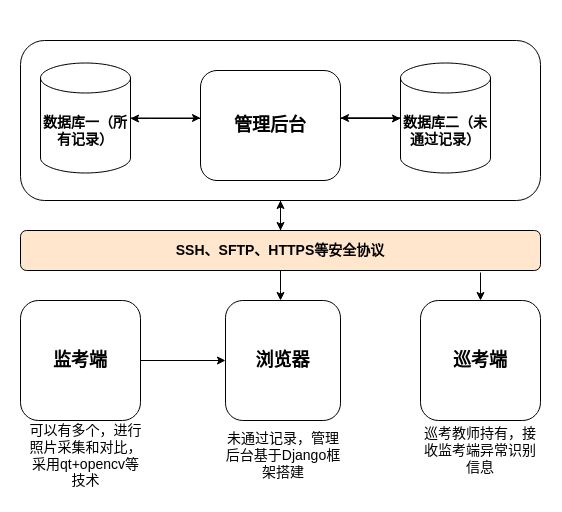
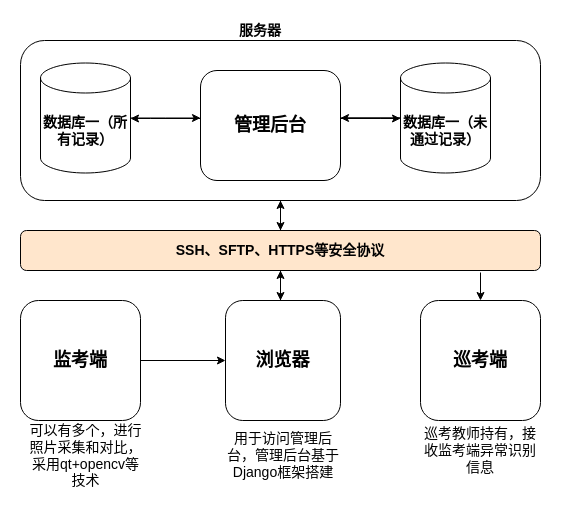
none -> (261, 31)
(446, 131) -> (446, 131)
none -> (281, 299)
(284, 456) -> (284, 456)
